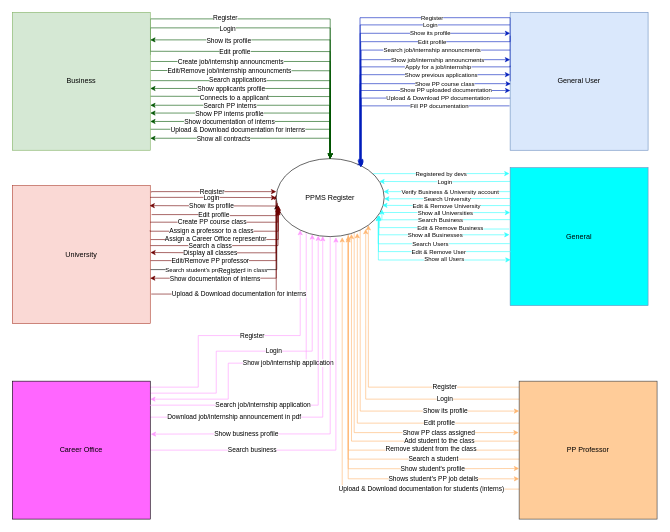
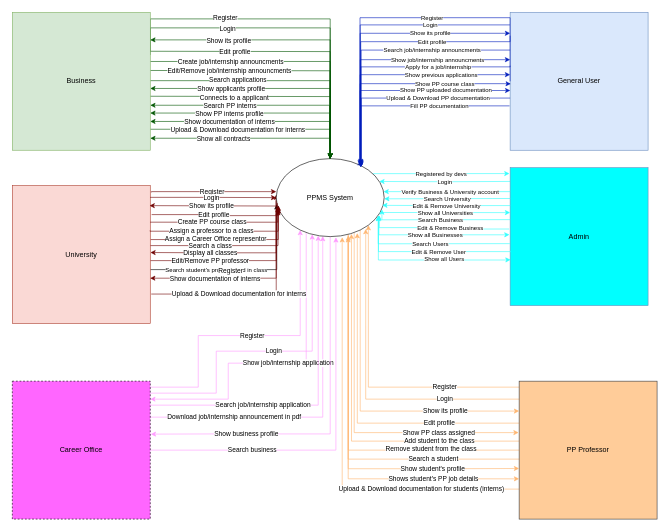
(330, 198) -> (330, 198)
(579, 237) -> (579, 237)
(81, 450) -> (81, 450)
